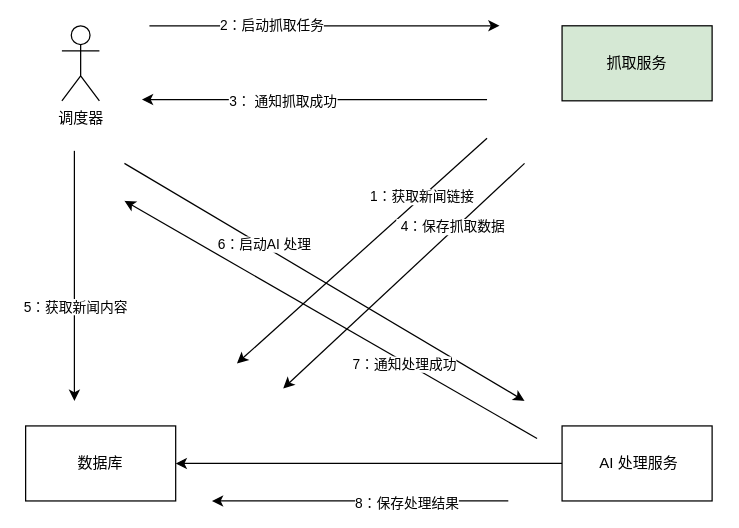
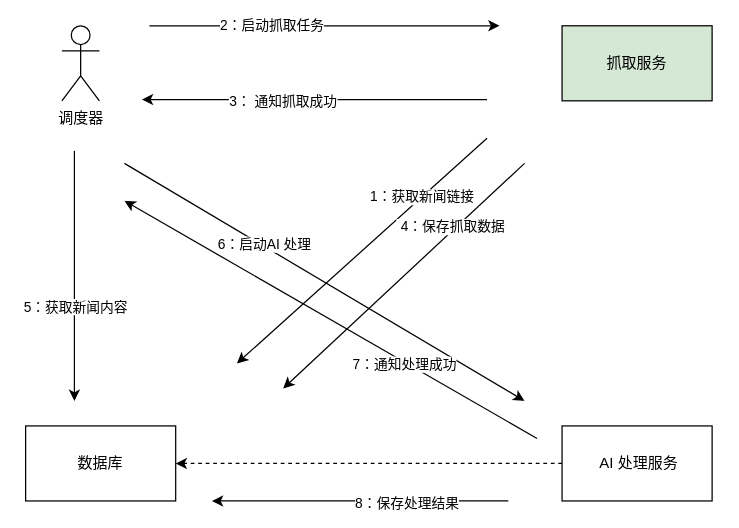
(372, 463) -> (372, 463)
